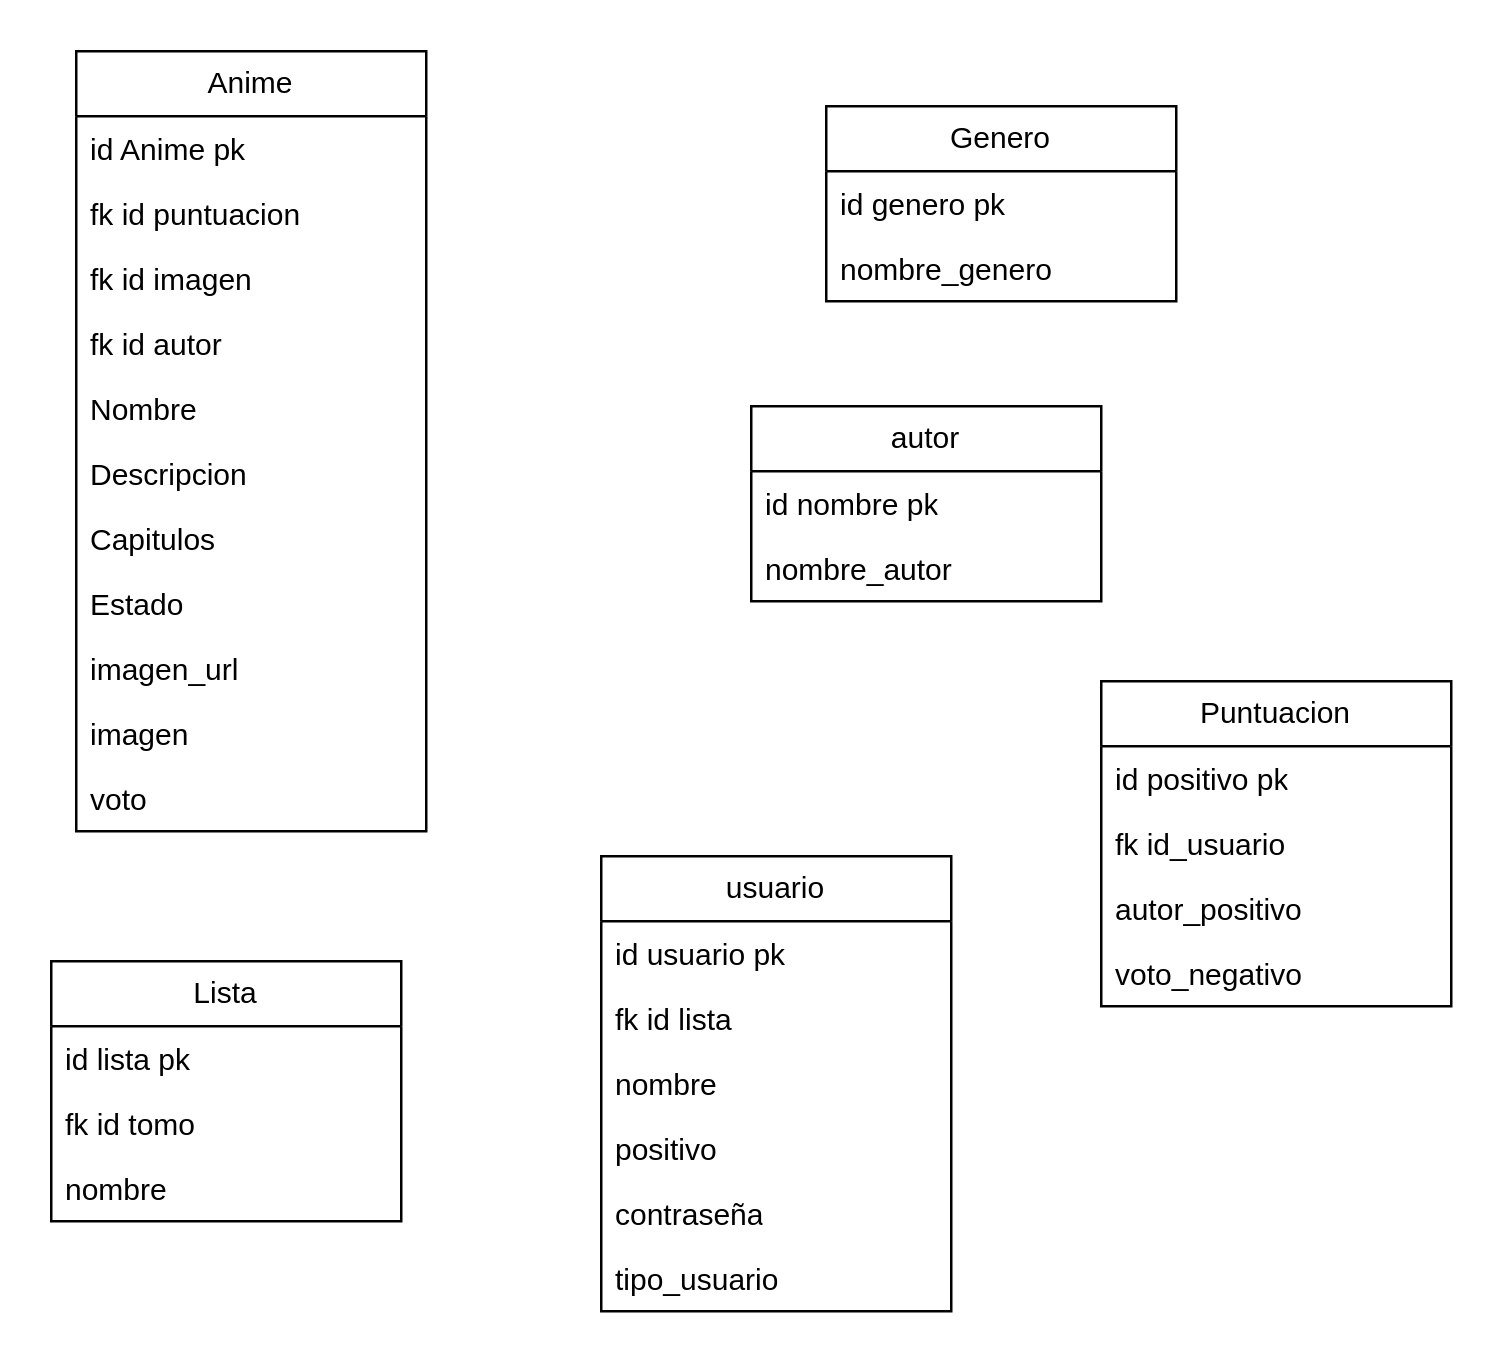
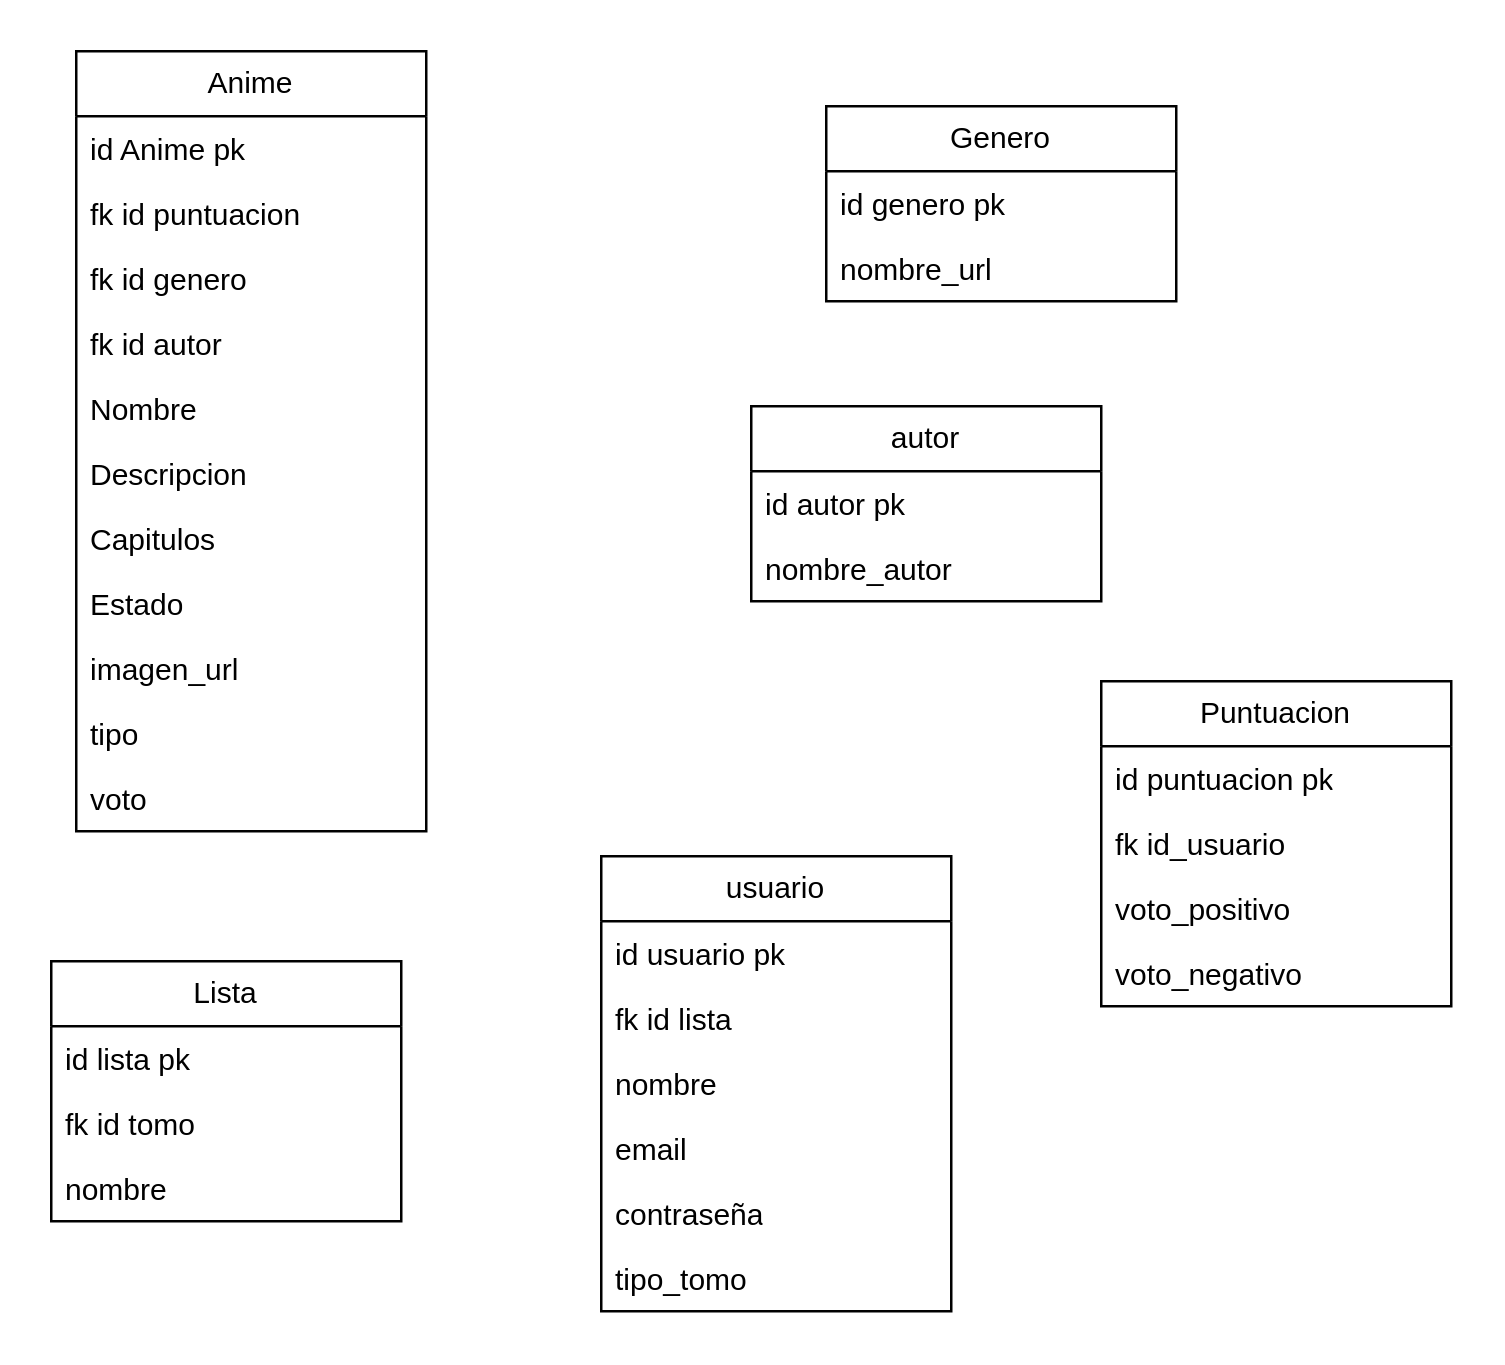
(950, 272) -> (921, 272)
(176, 282) -> (180, 282)
(855, 507) -> (847, 507)
(138, 737) -> (121, 737)
(1214, 782) -> (1235, 782)
(1226, 912) -> (1218, 912)
(676, 1152) -> (650, 1152)
(709, 1282) -> (688, 1282)
